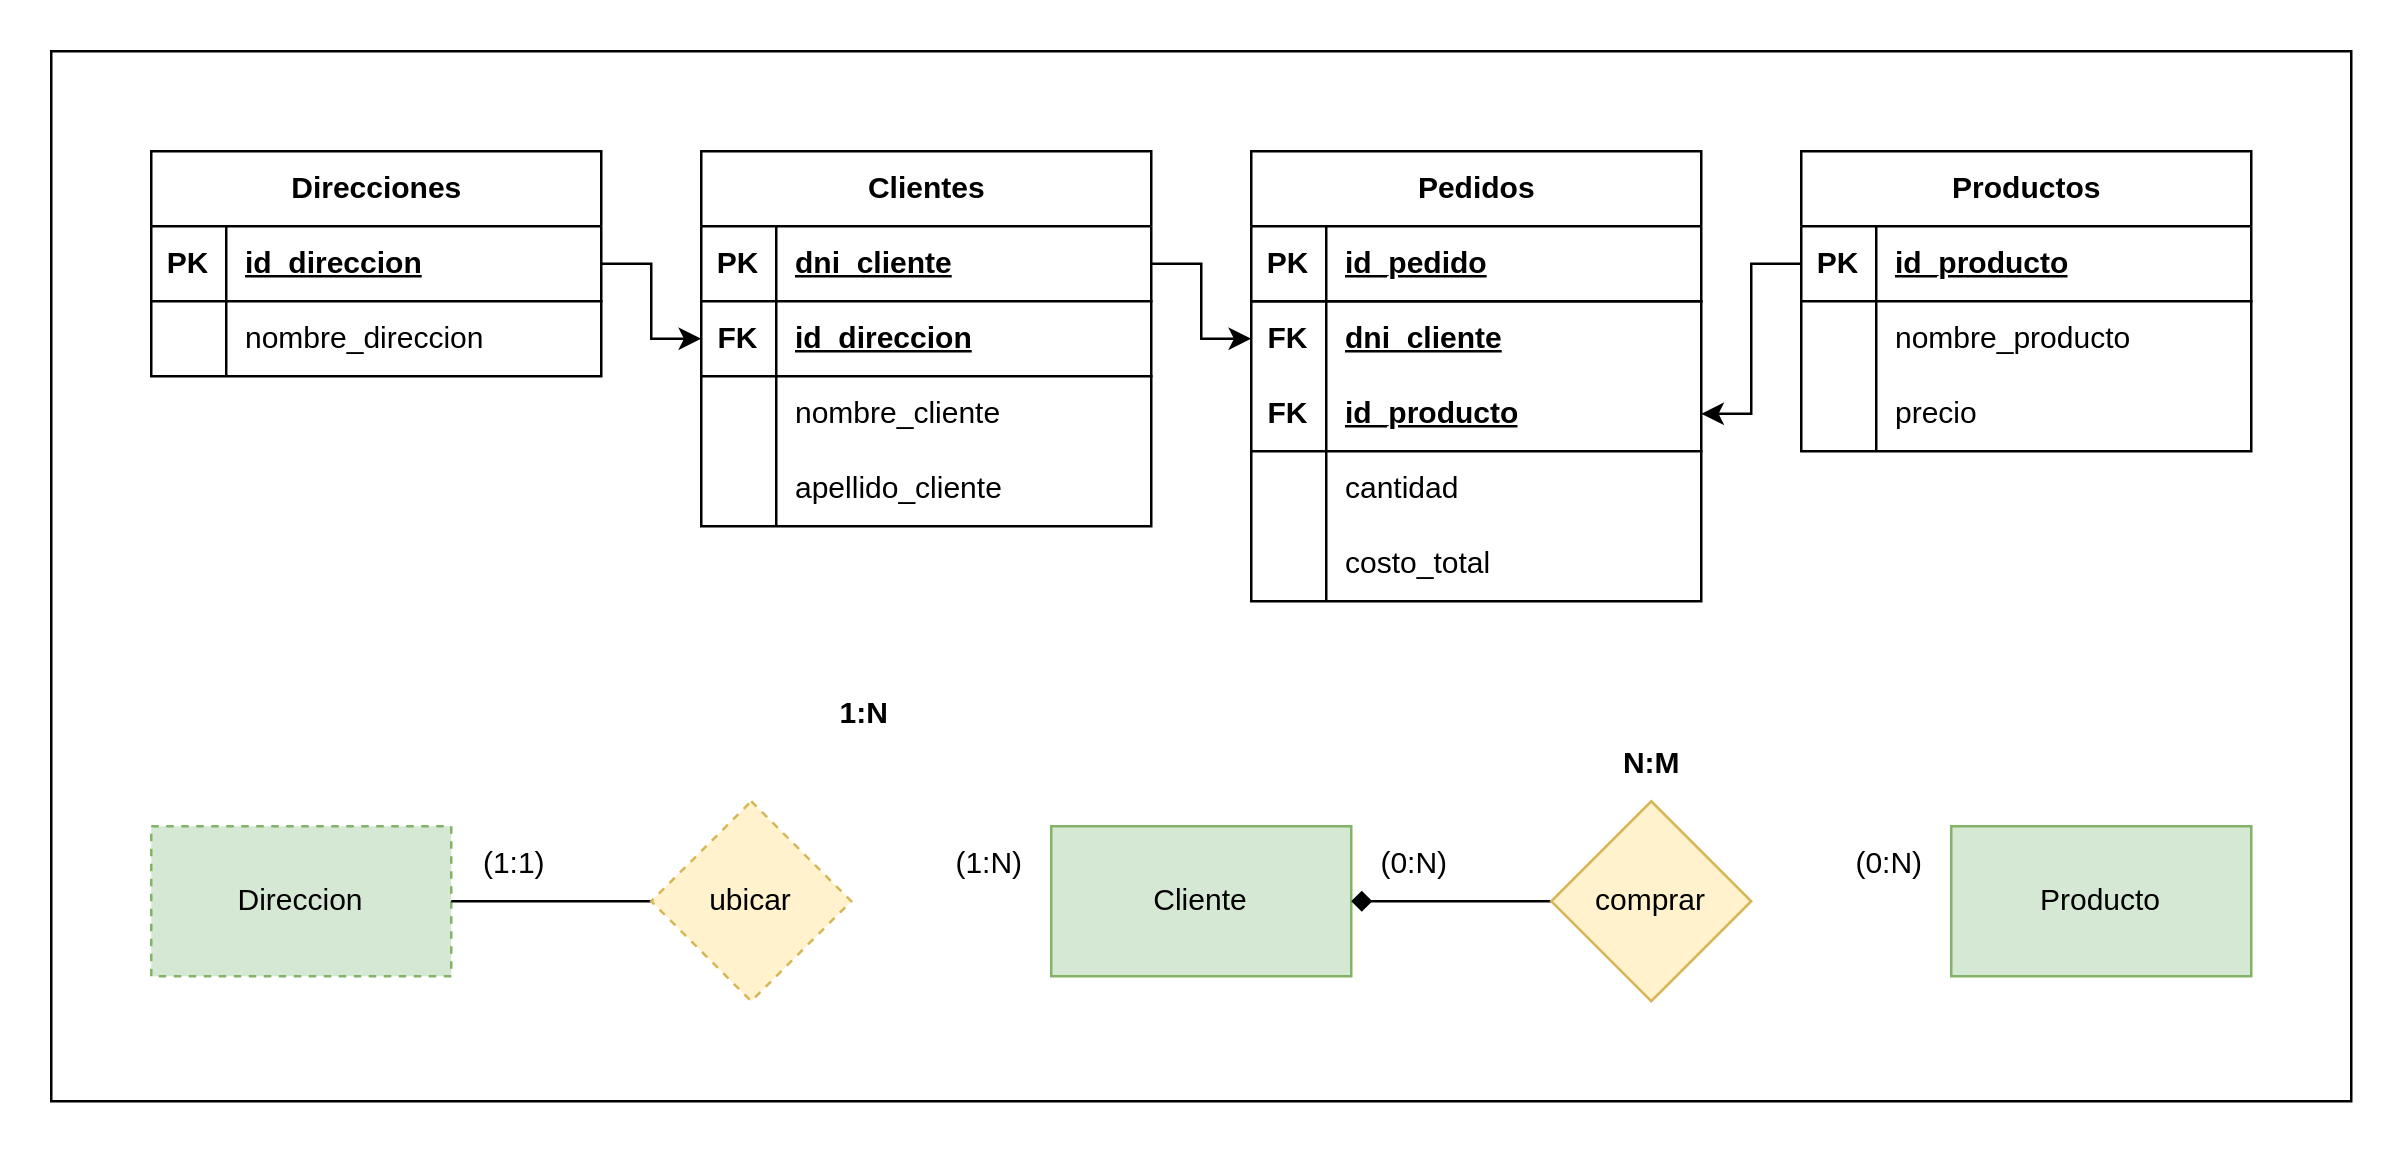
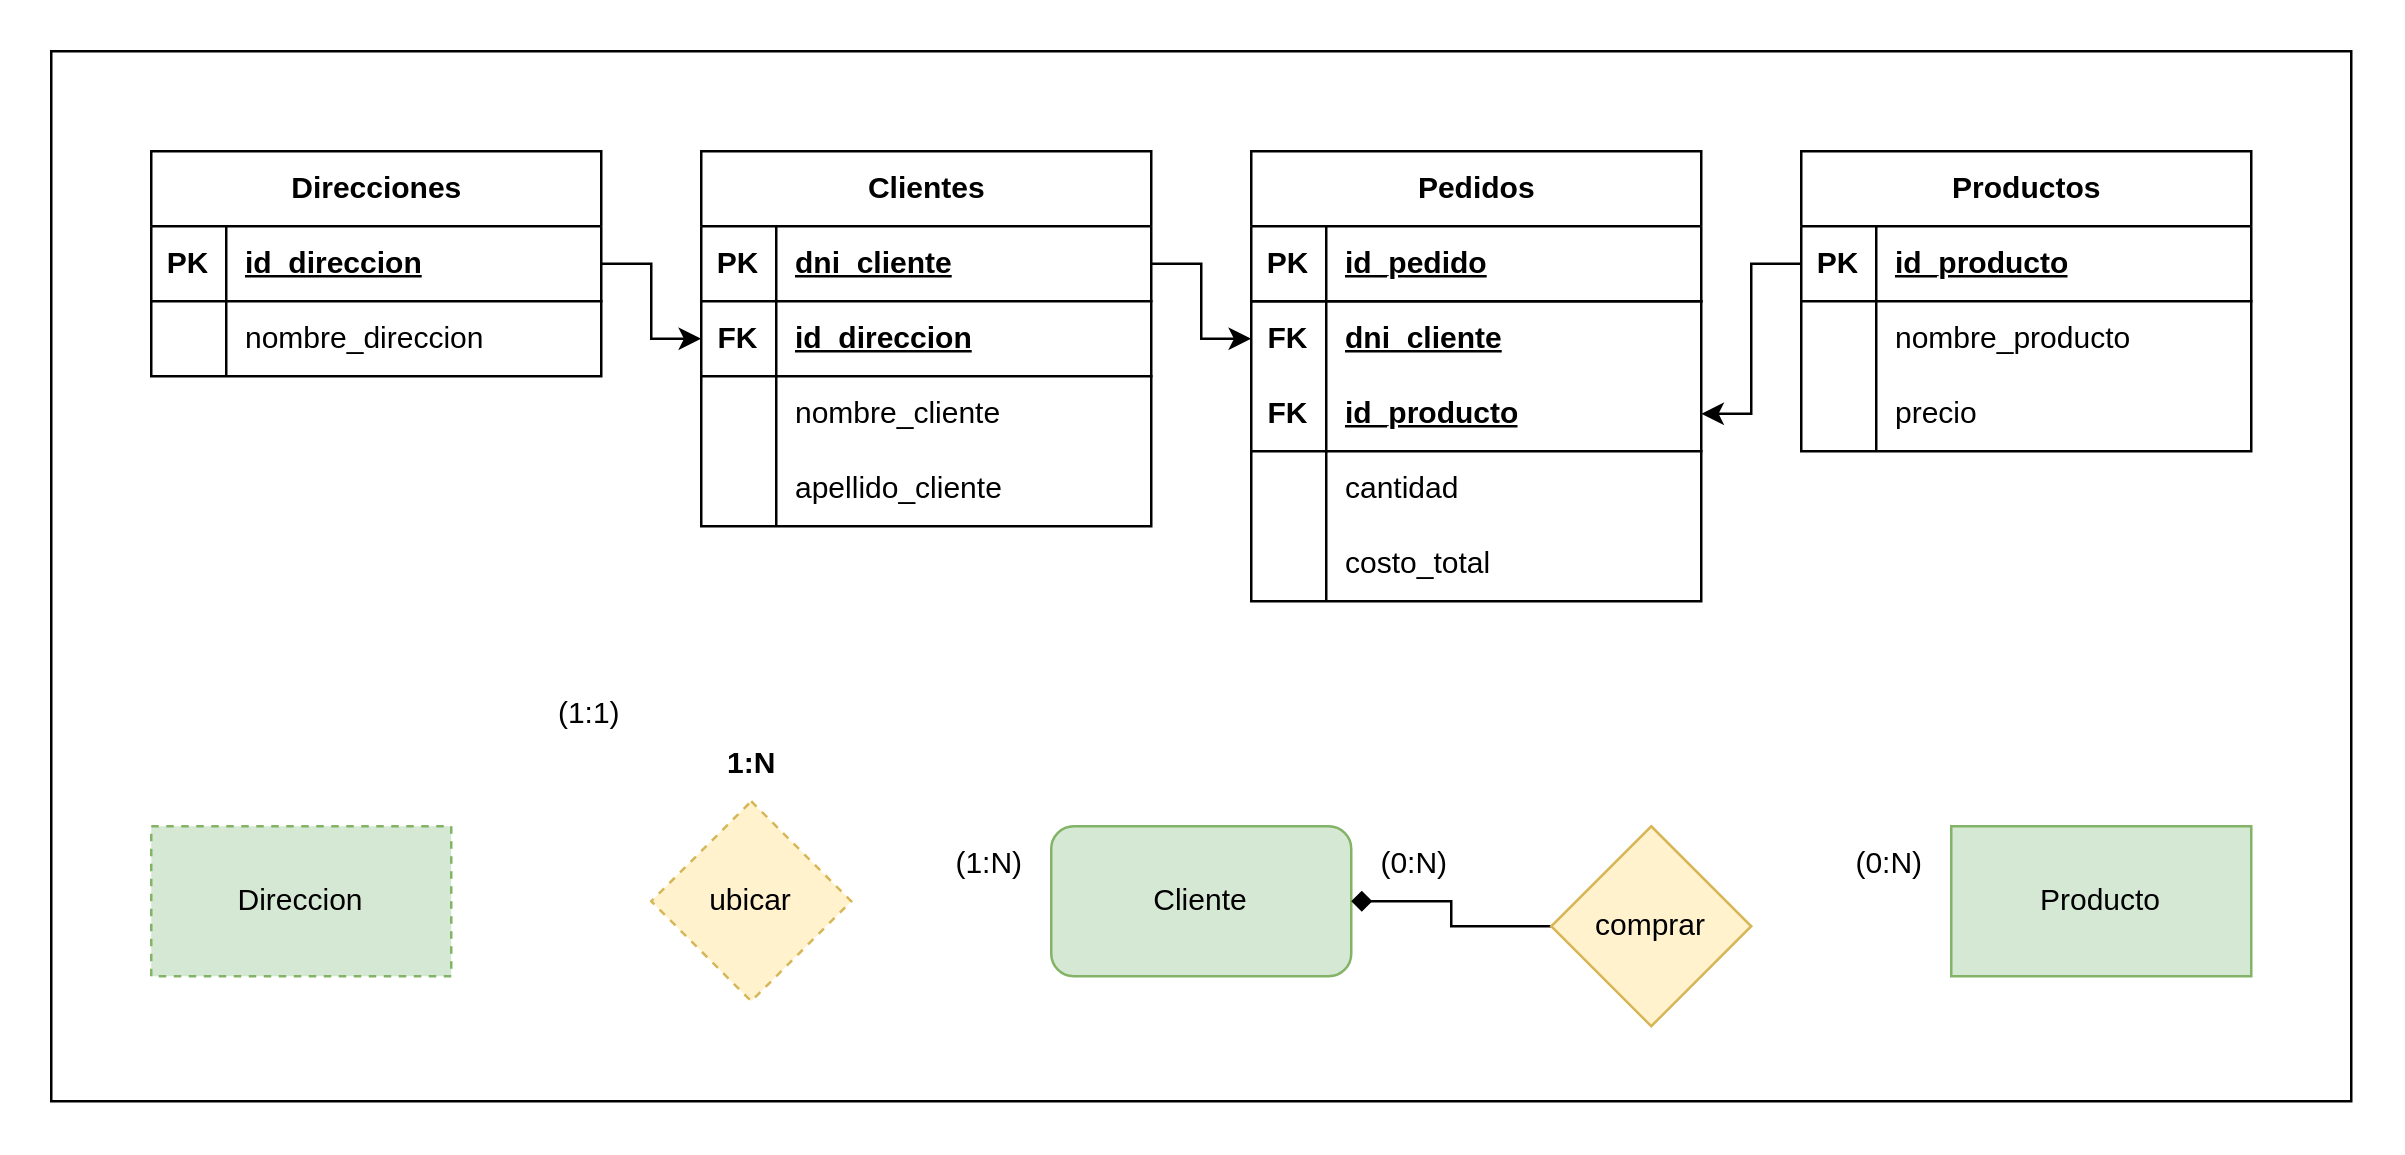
(864, 714) -> (751, 764)
(1651, 764) -> none
(514, 864) -> (589, 714)
(551, 901) -> none
(1201, 901) -> (1201, 901)
(1651, 901) -> (1651, 926)
